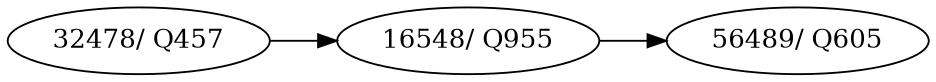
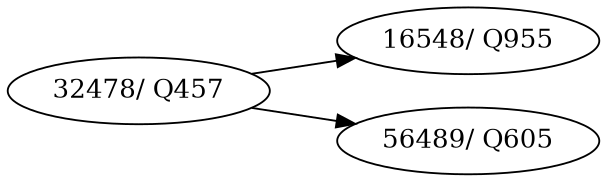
(624, 41) -> (294, 114)
